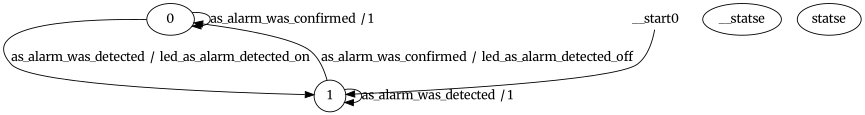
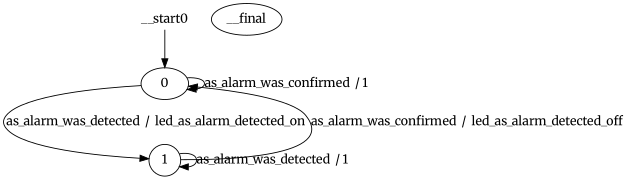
(742, 19) -> (247, 19)
(829, 19) -> none
(517, 84) -> (165, 44)
